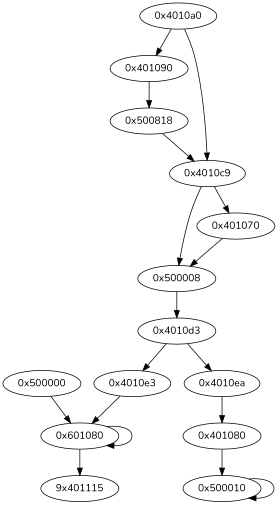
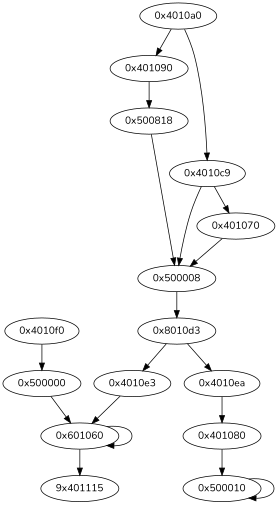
(176, 145) -> (162, 196)
none -> (42, 331)
(177, 331) -> (177, 331)
(80, 436) -> (80, 436)
